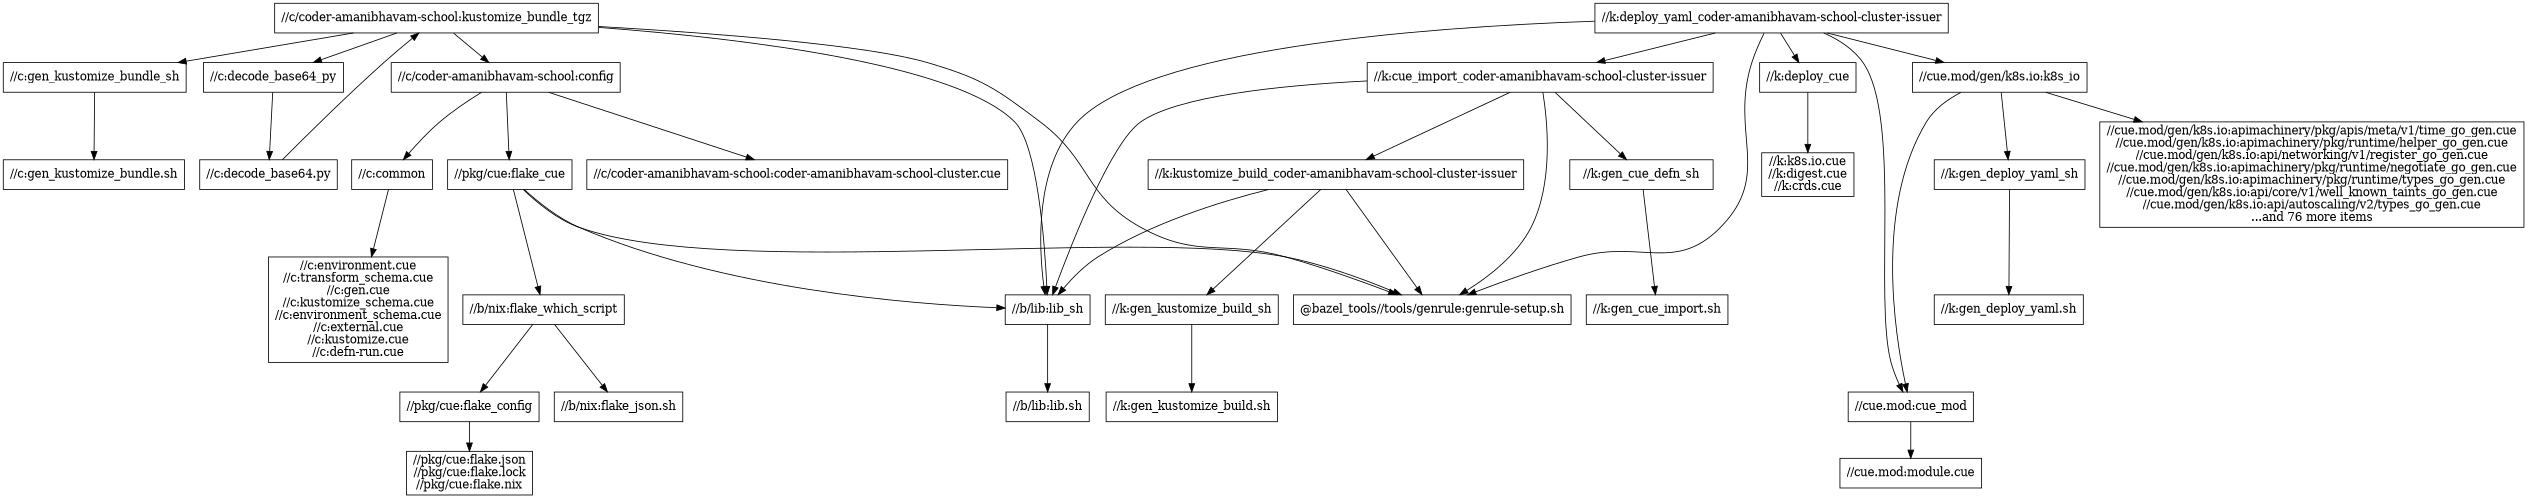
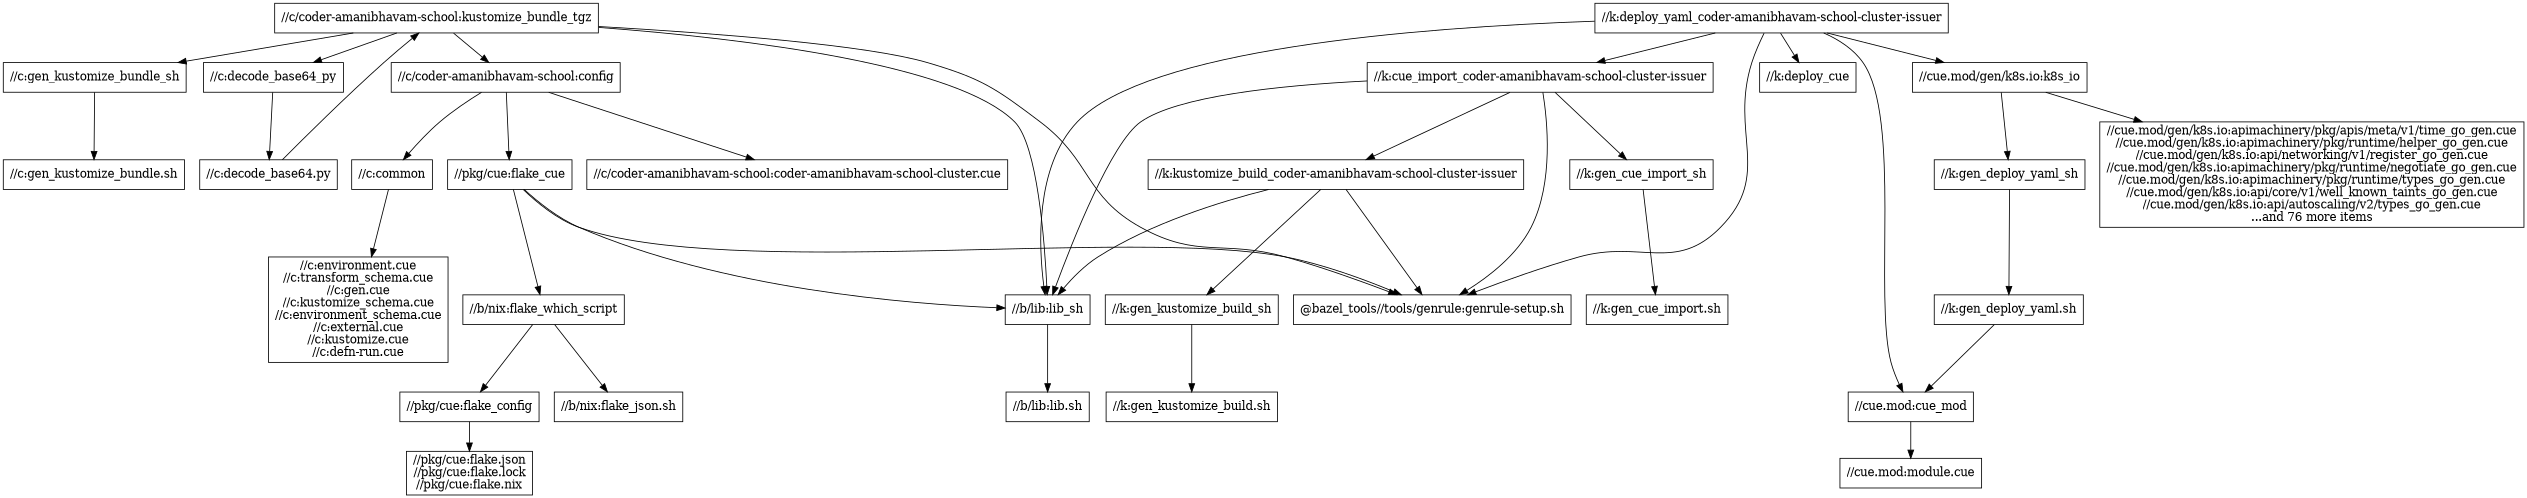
(1641, 175) -> (1641, 175)
(1808, 175) -> none
(1895, 228) -> (1963, 355)
